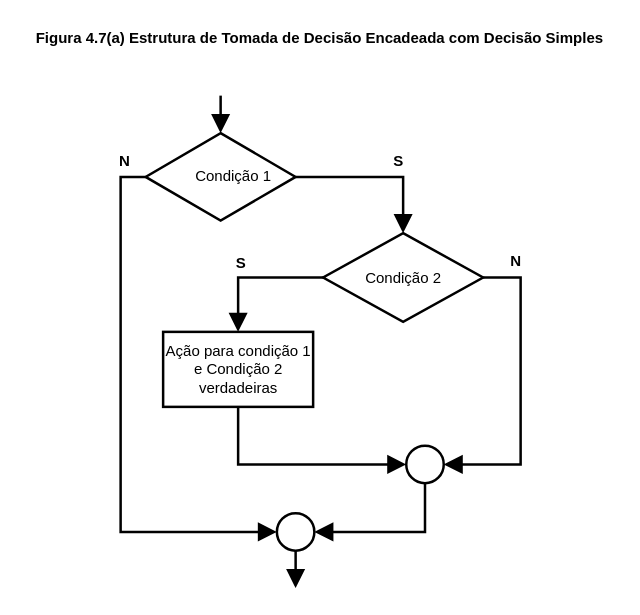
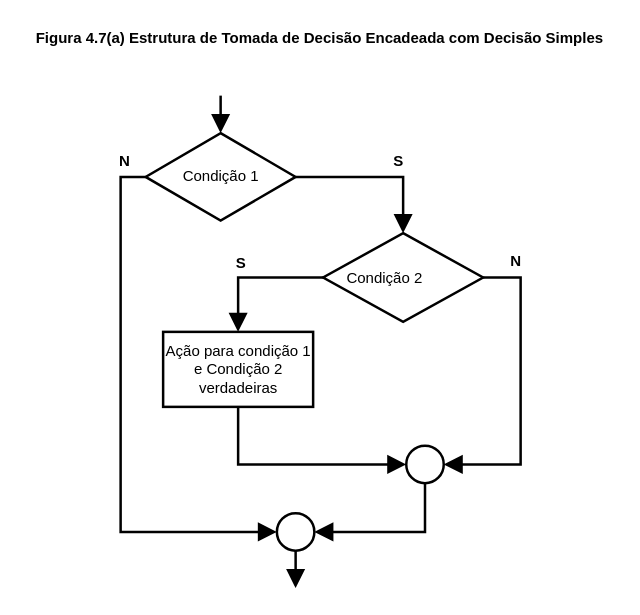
(233, 177) -> (221, 177)
(403, 278) -> (384, 278)
